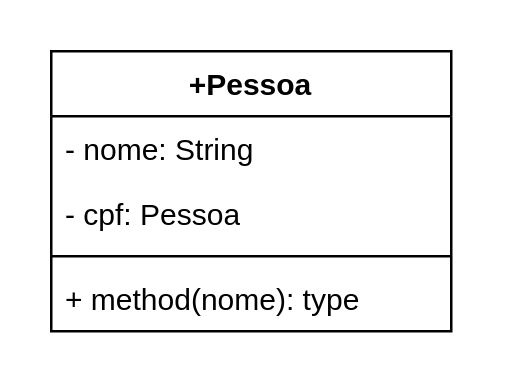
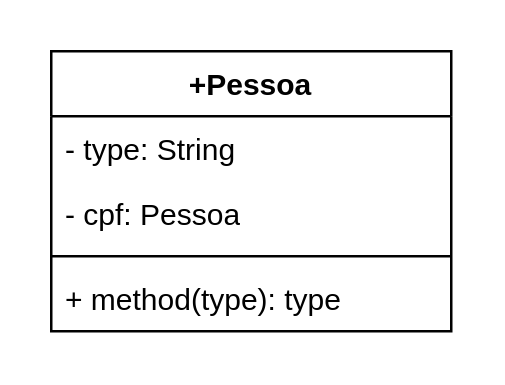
(168, 152) -> (168, 152)
(223, 302) -> (223, 302)
